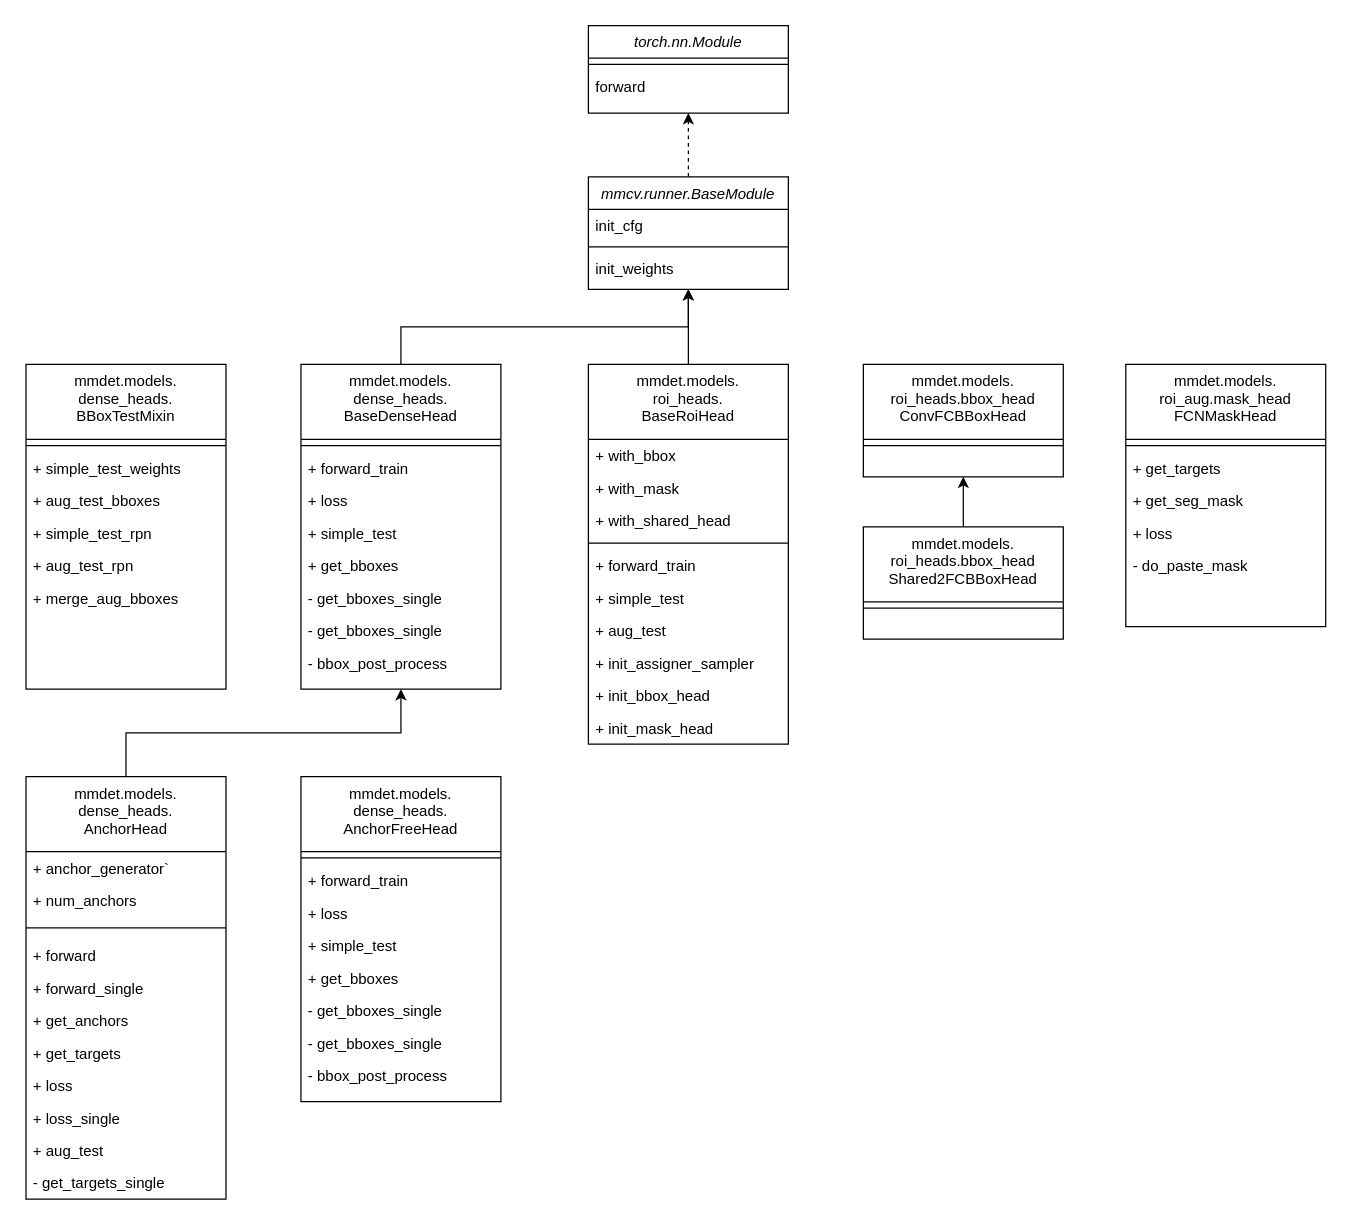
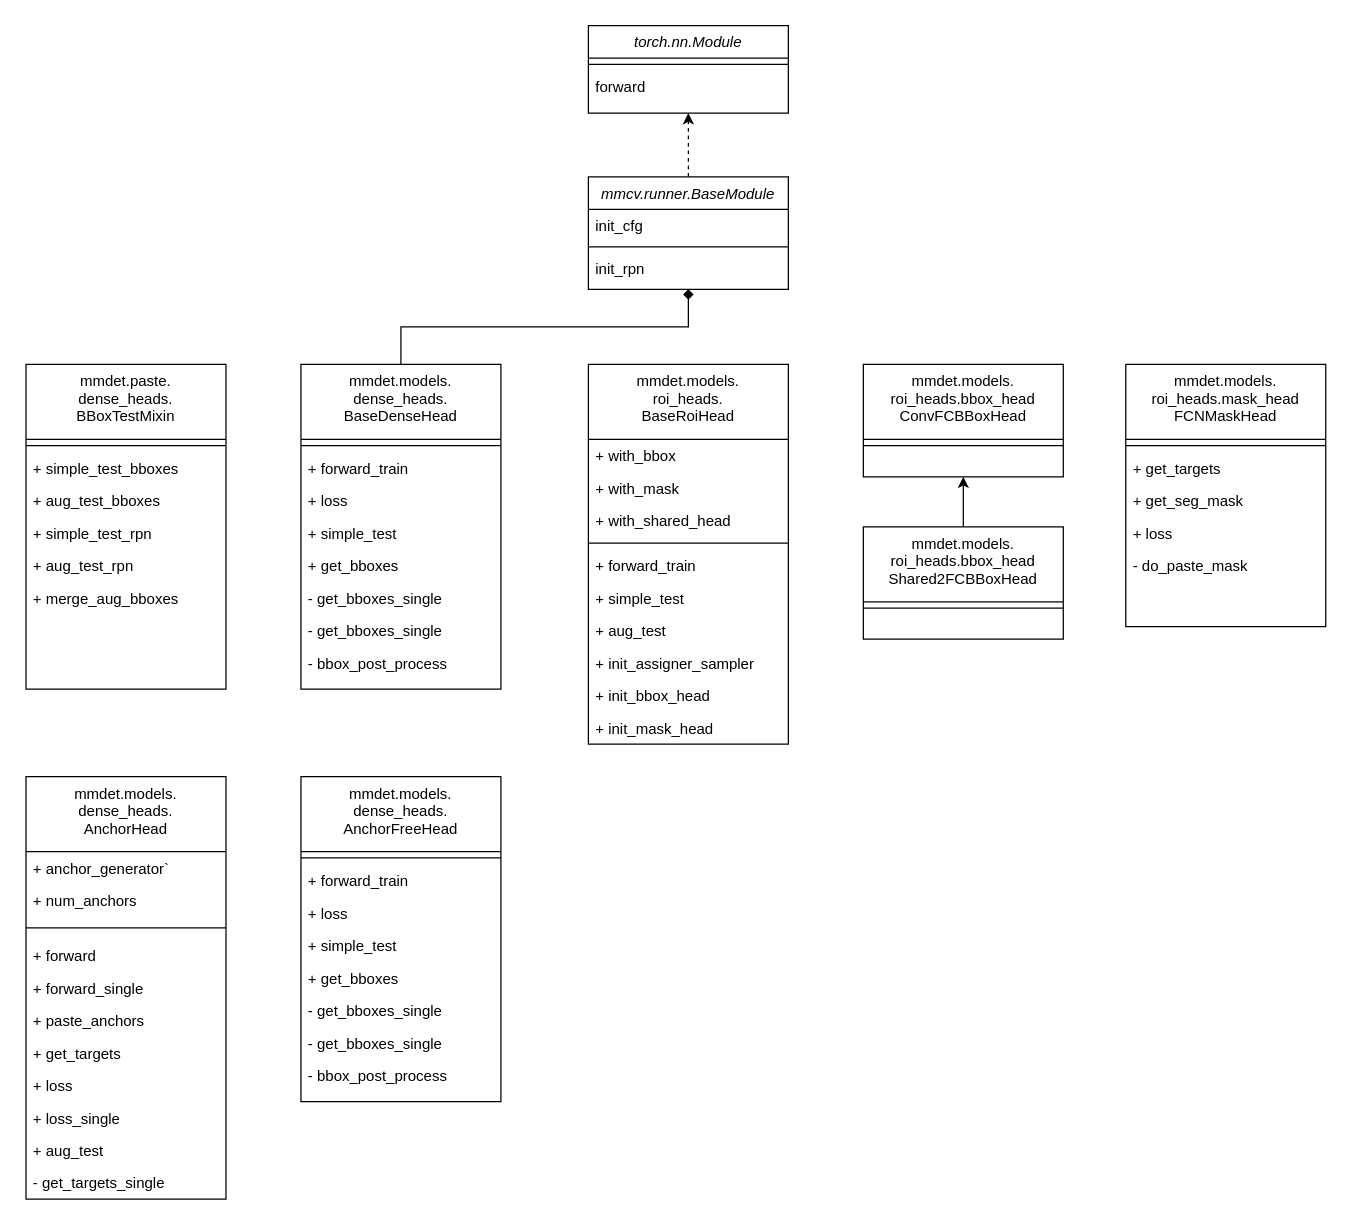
(640, 269) -> (625, 269)
(685, 327) -> (685, 327)
(688, 347) -> none
(125, 381) -> (125, 381)
(1225, 381) -> (1225, 381)
(115, 469) -> (113, 469)
(259, 733) -> none
(87, 1021) -> (96, 1021)
